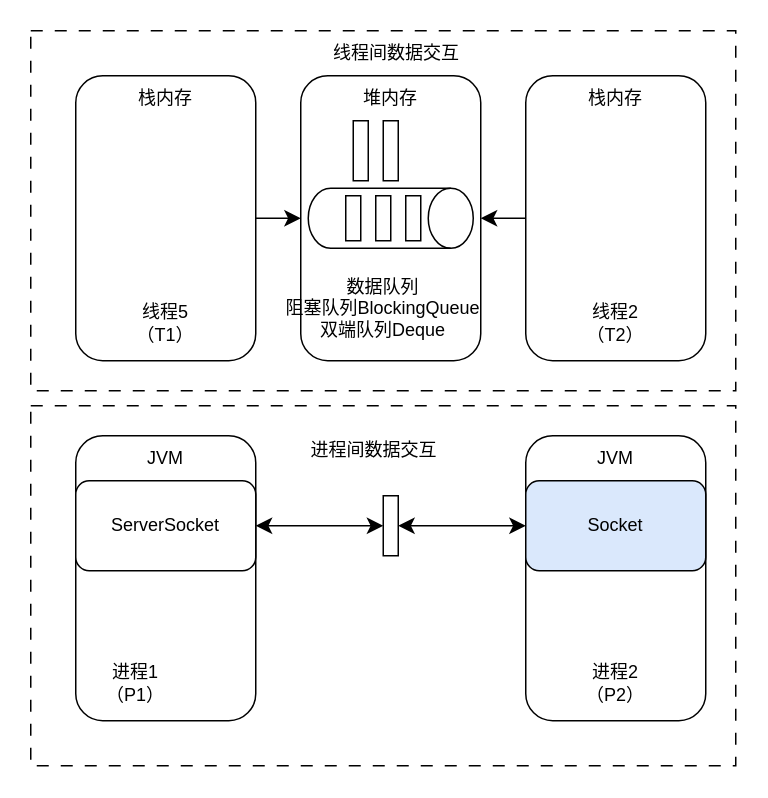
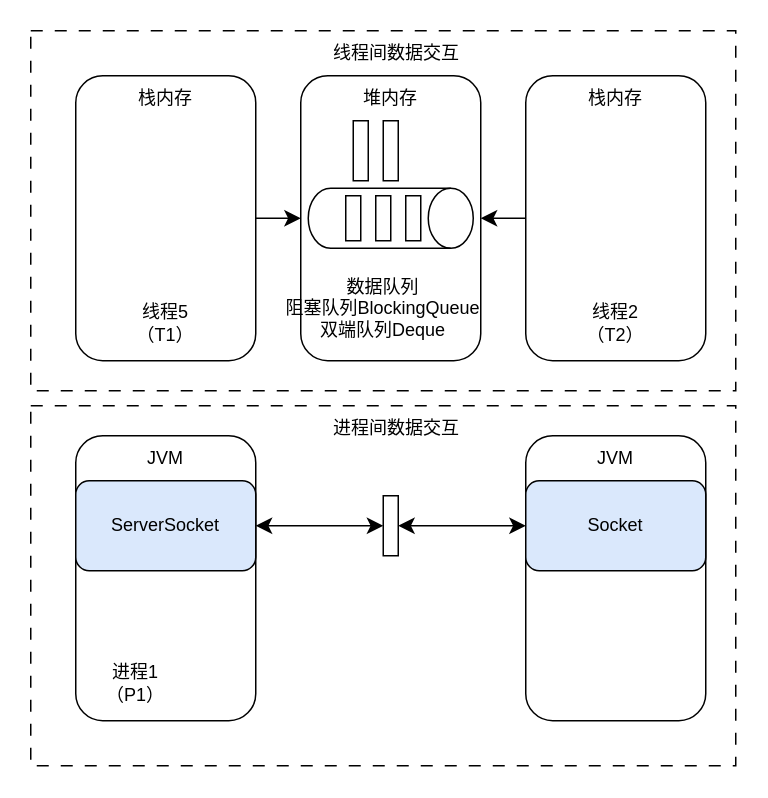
(374, 451) -> (397, 428)
(166, 526) -> (166, 526)
(616, 683) -> none
